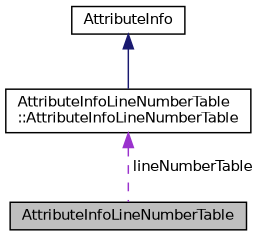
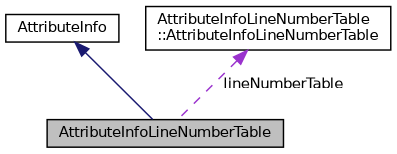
(128, 69) -> (119, 86)
